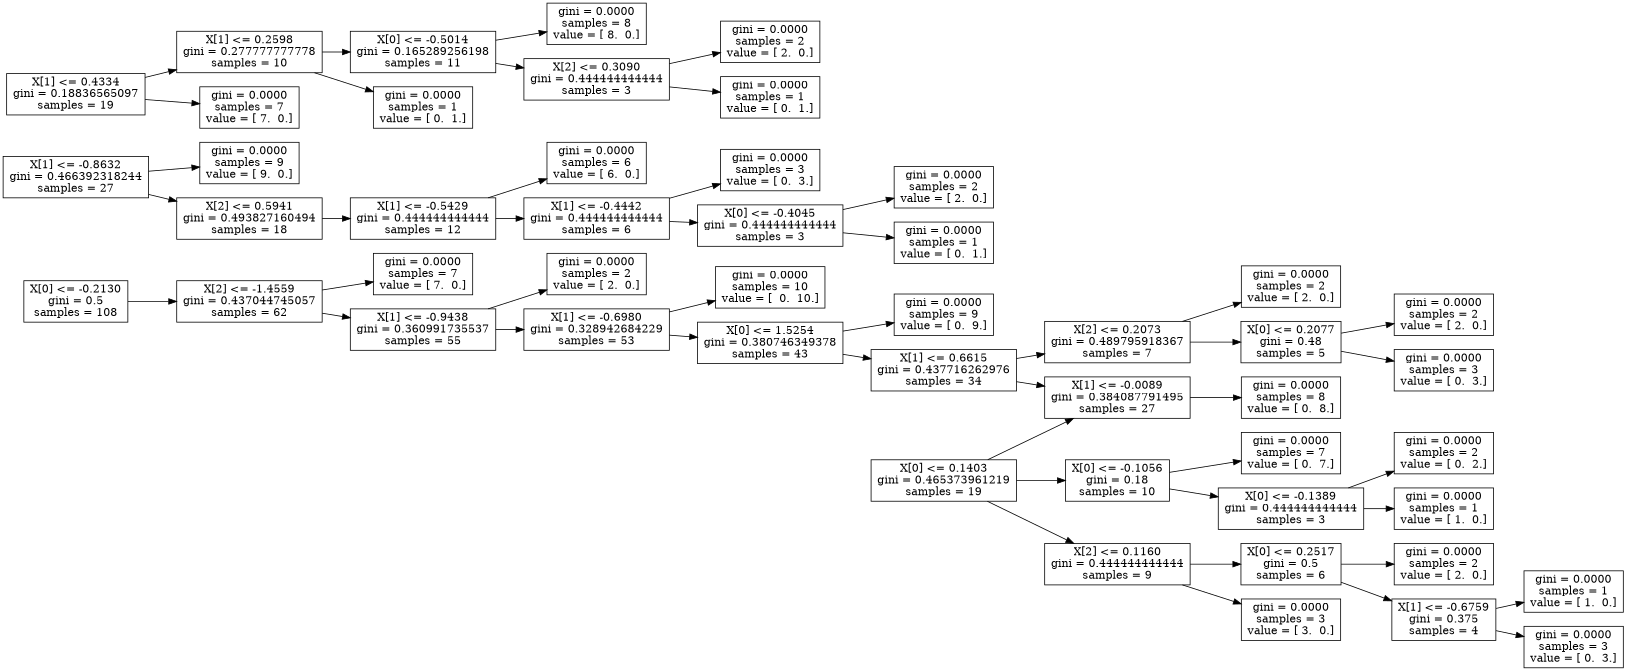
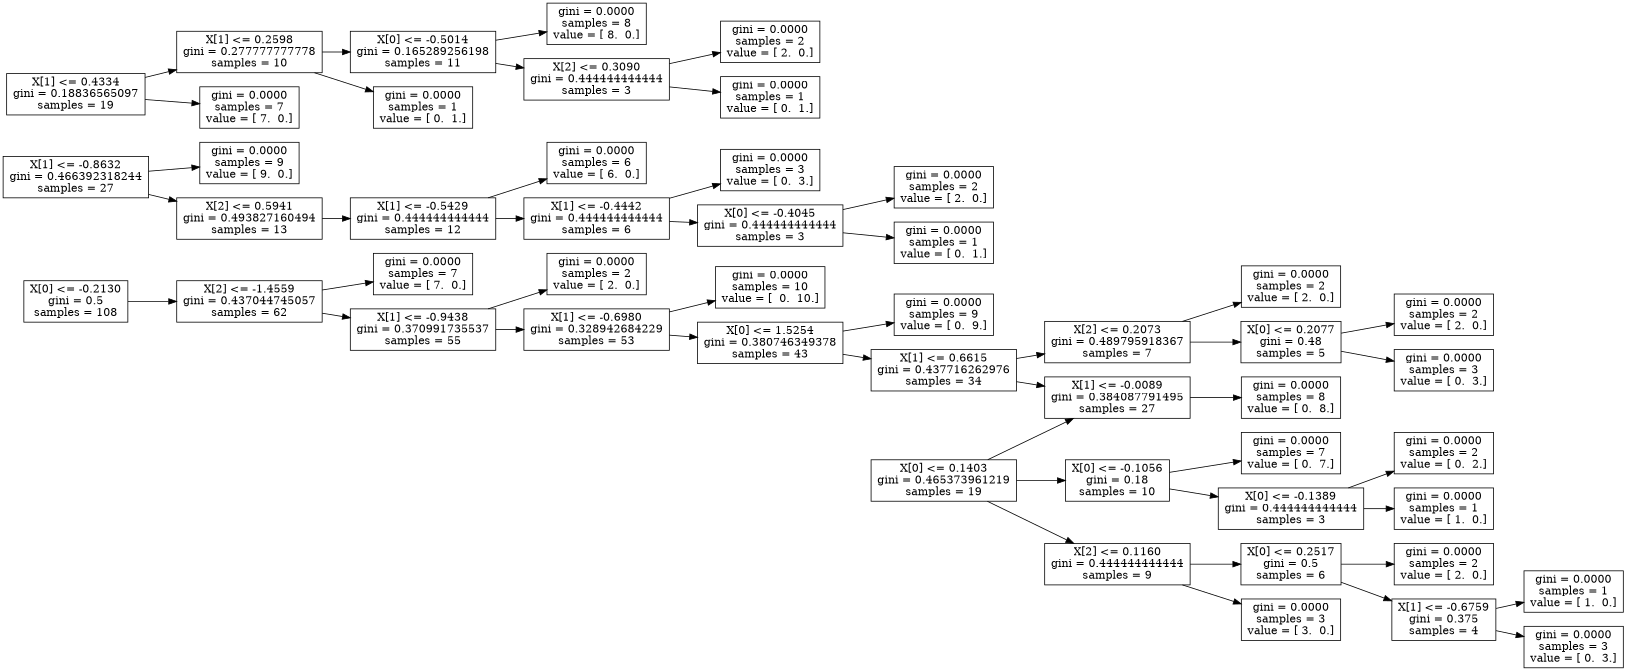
(249, 219) -> (249, 219)
(423, 330) -> (423, 330)
